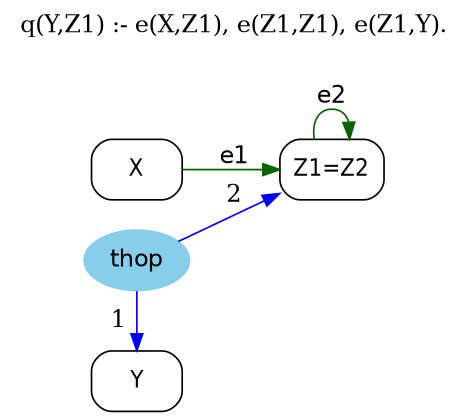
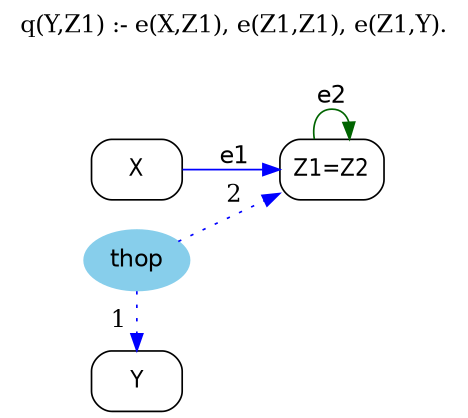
(223, 170) -> (223, 170)
(221, 221) -> (221, 221)
(137, 312) -> (137, 312)
